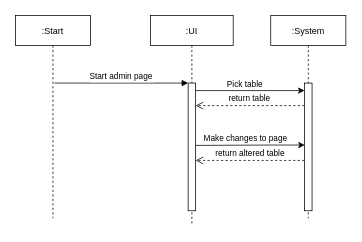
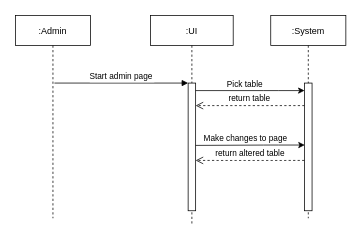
(53, 31) -> (53, 31)
